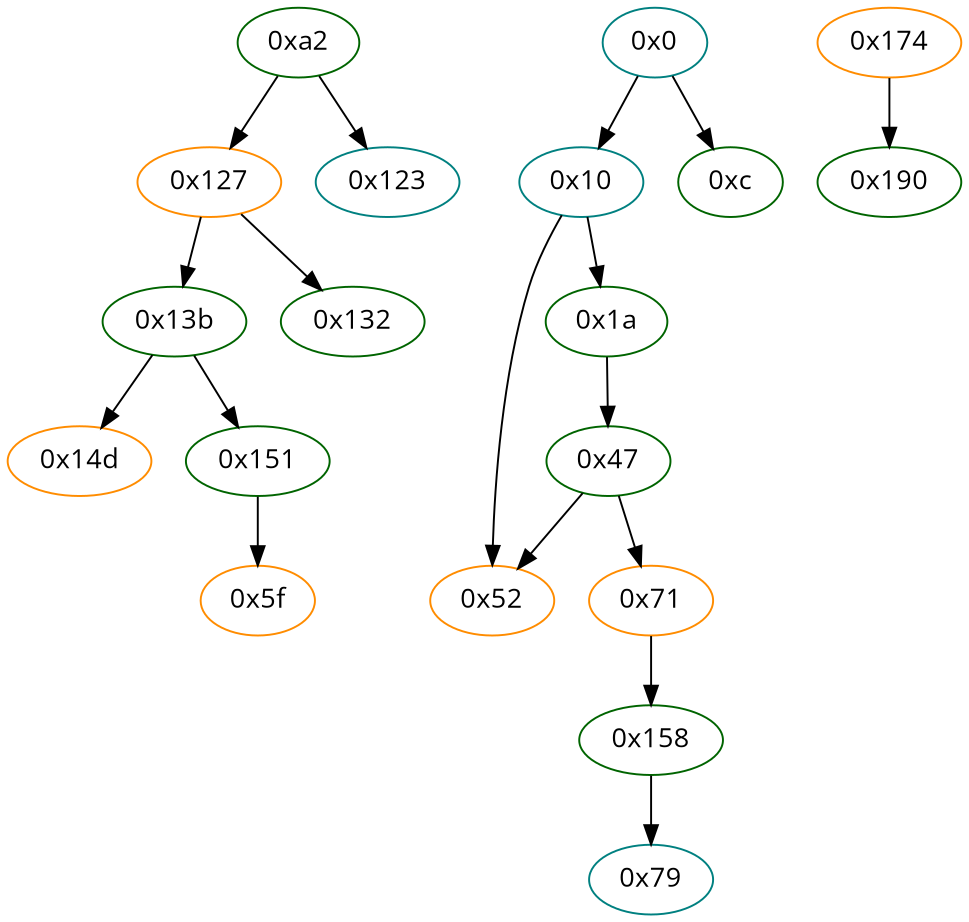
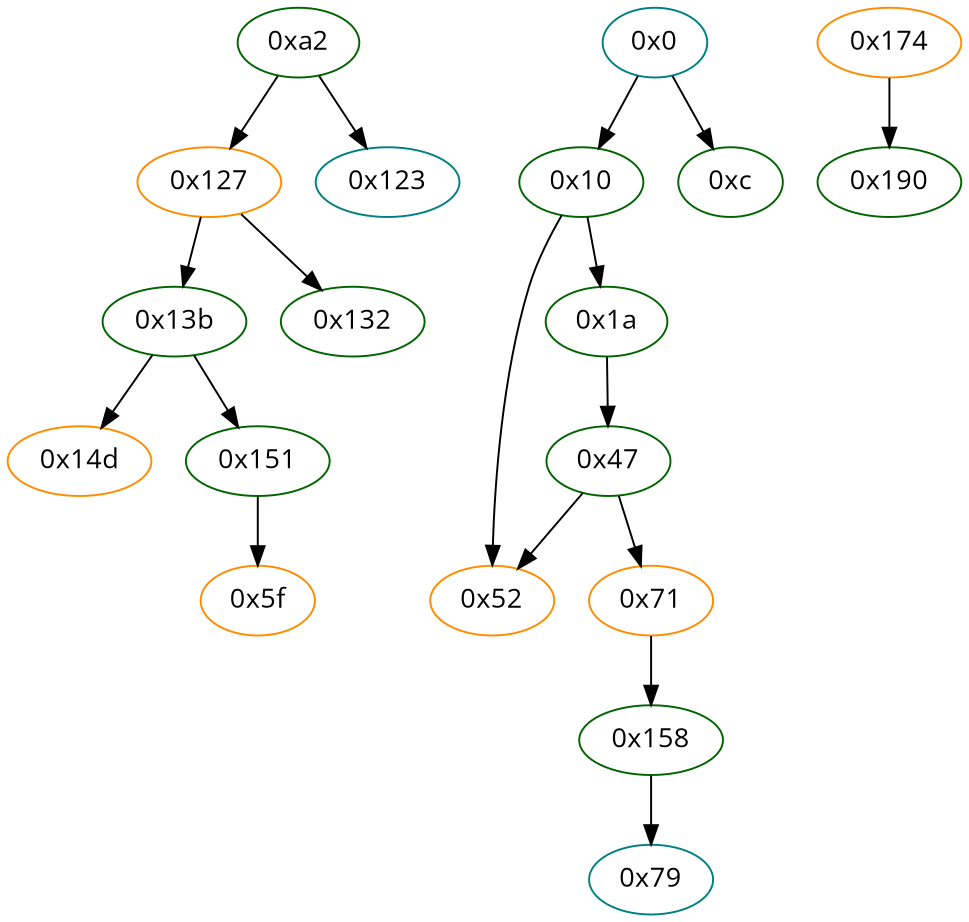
(581, 182) -> (581, 182)
